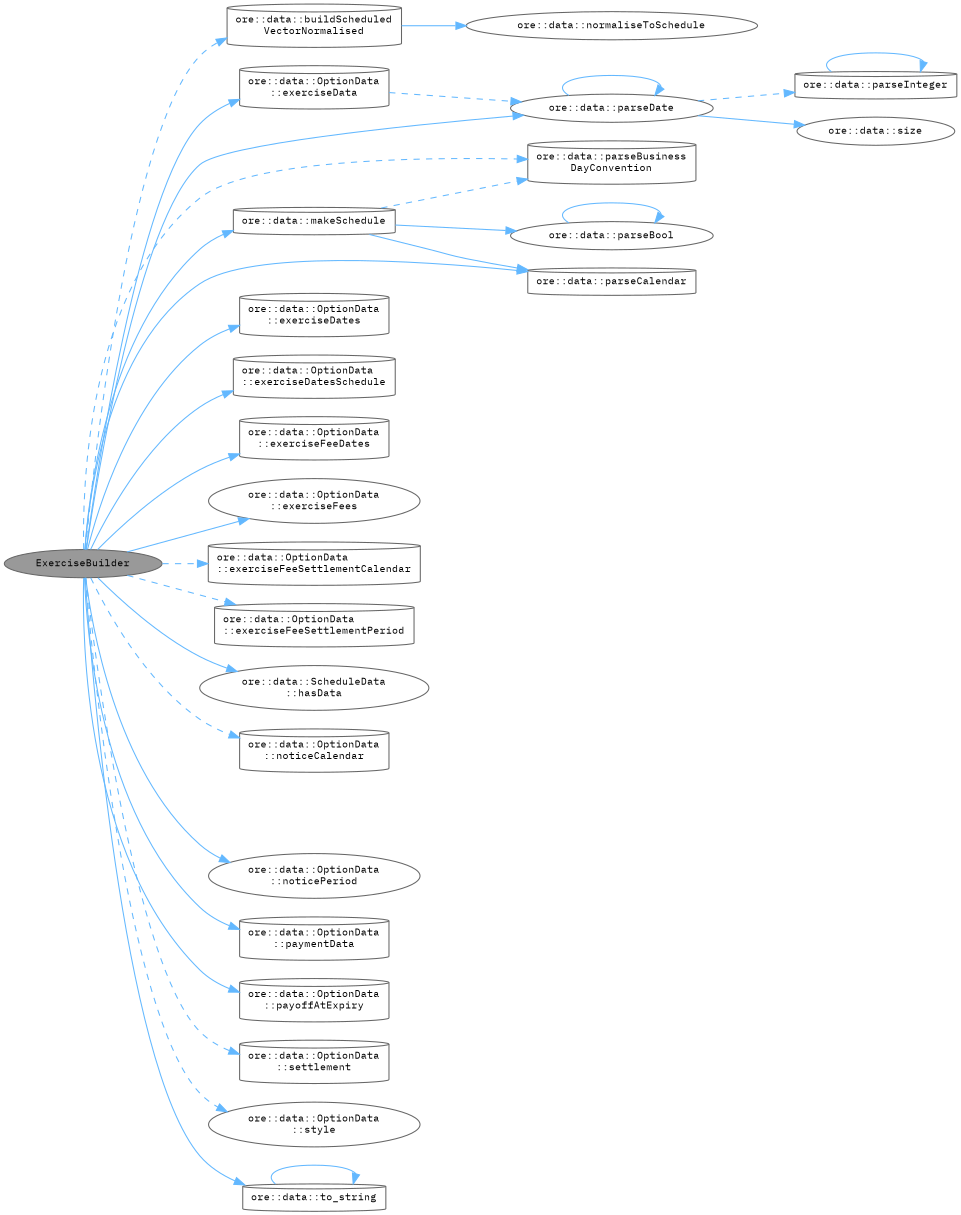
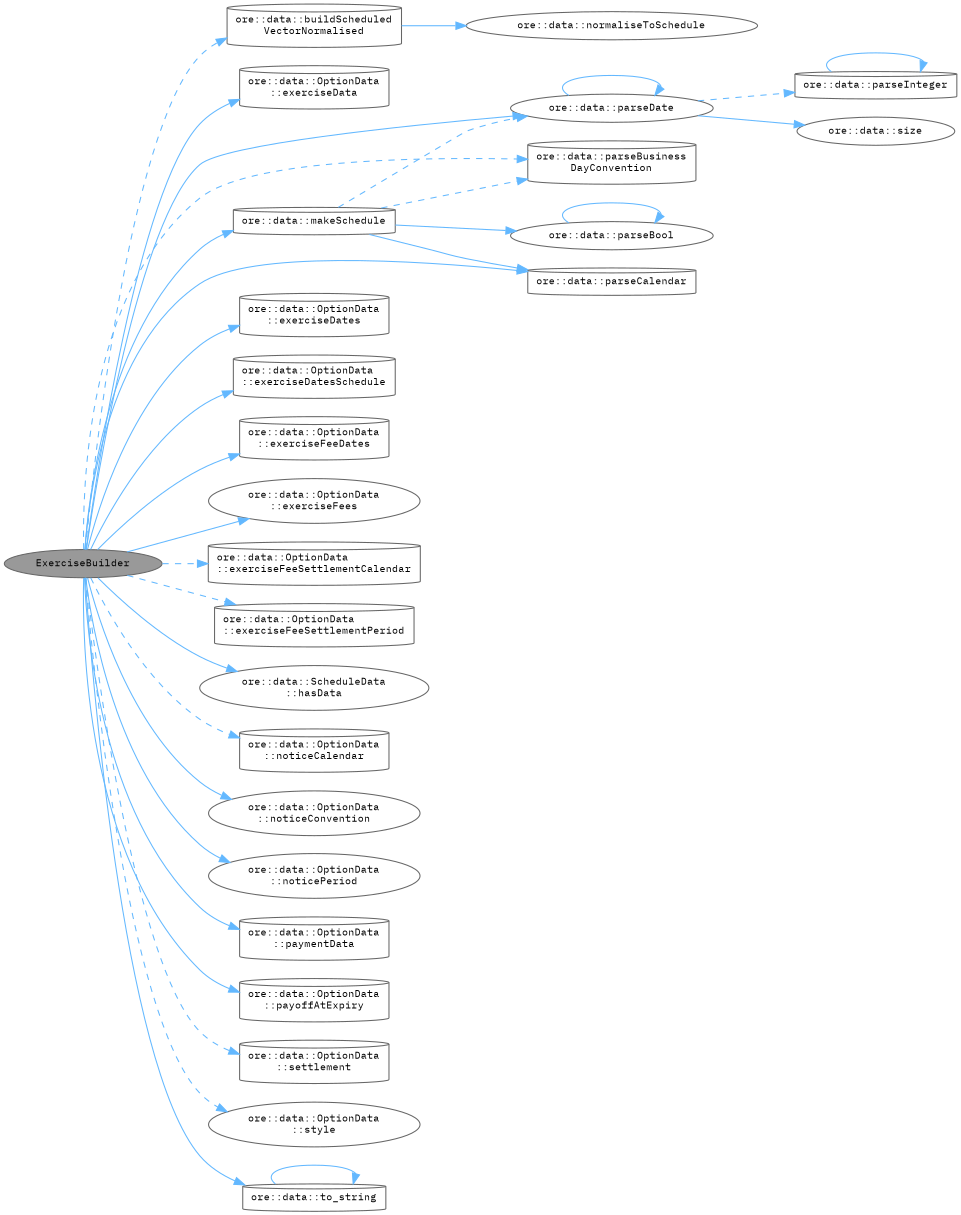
(450, 97) -> (433, 151)
none -> (314, 813)
